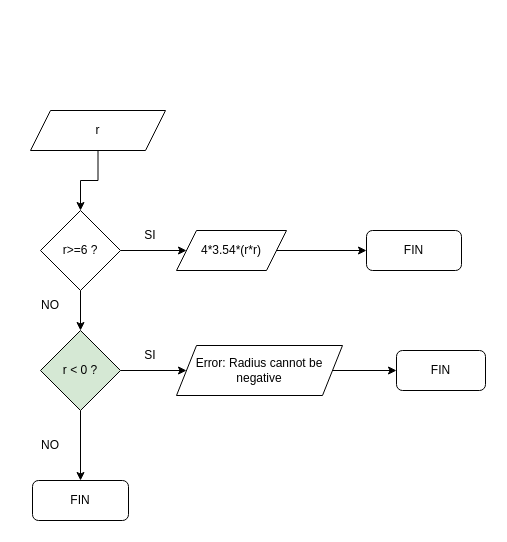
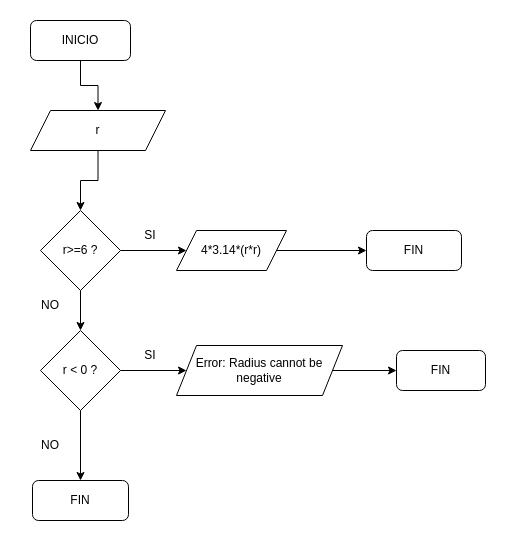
none -> (81, 41)
none -> (86, 86)
(232, 251) -> (232, 251)
(81, 371) -> (81, 371)
